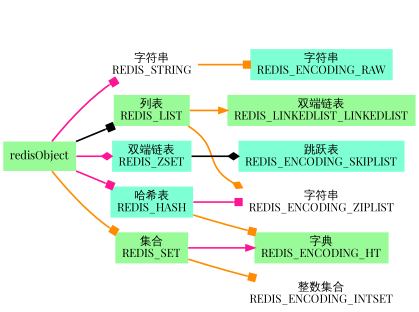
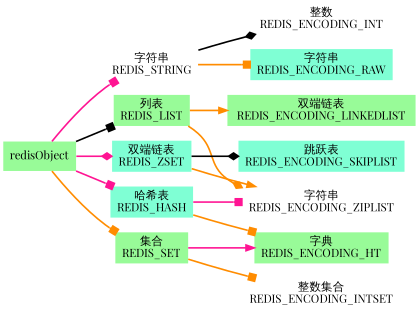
none -> (321, 19)
(321, 110) -> (321, 110)
none -> (217, 176)
